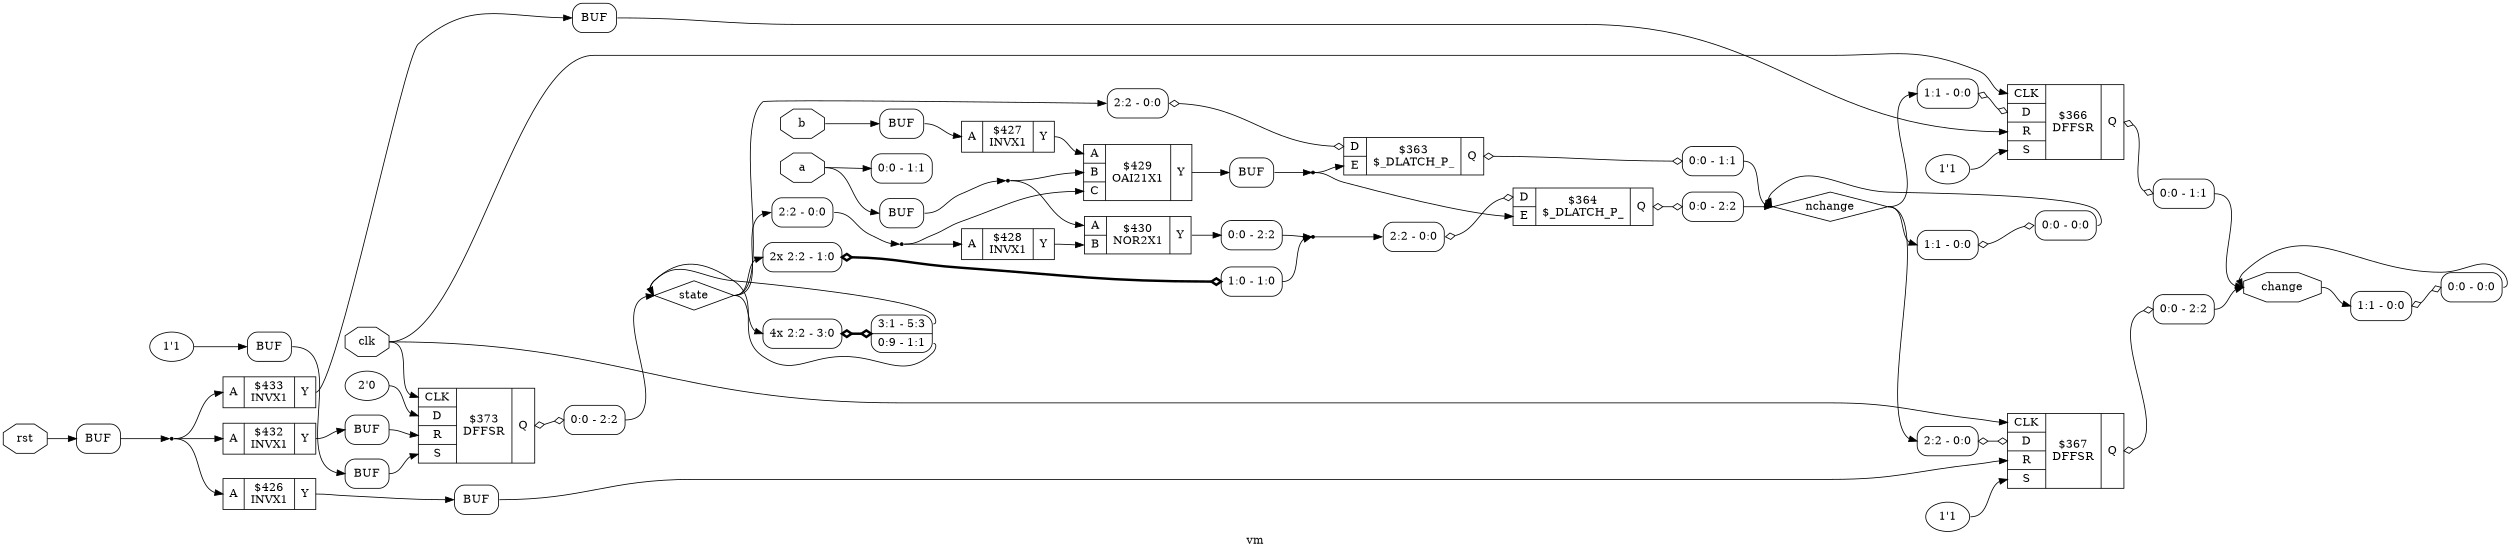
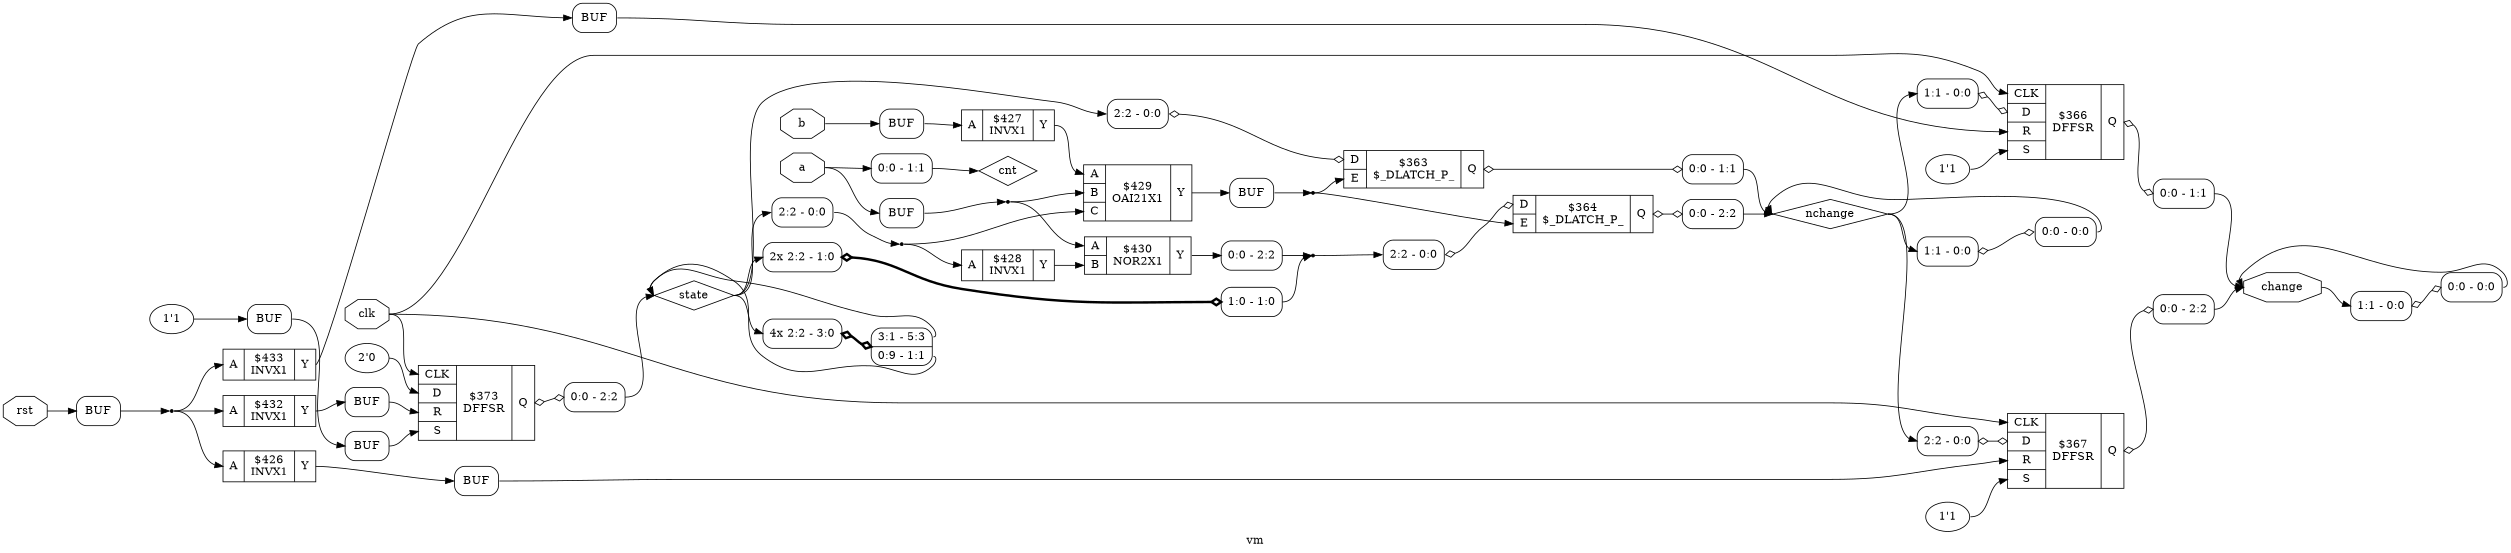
none -> (1008, 171)
